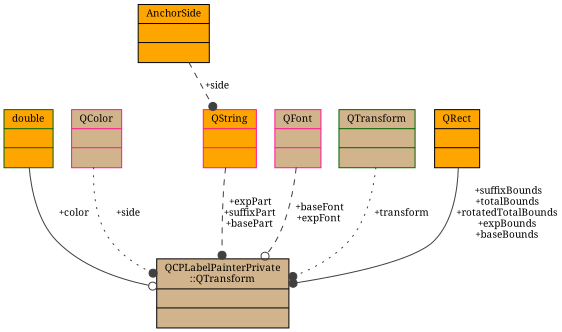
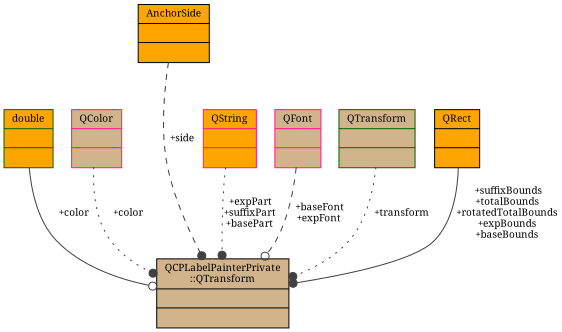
(200, 82) -> (166, 160)
(223, 209) -> (223, 209)
(127, 213) -> (127, 213)
